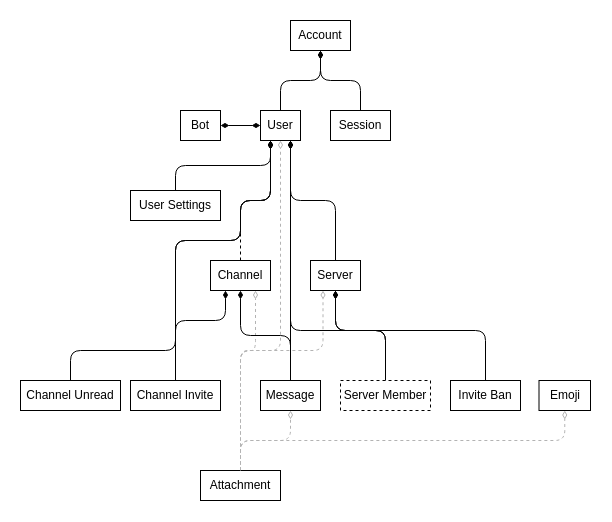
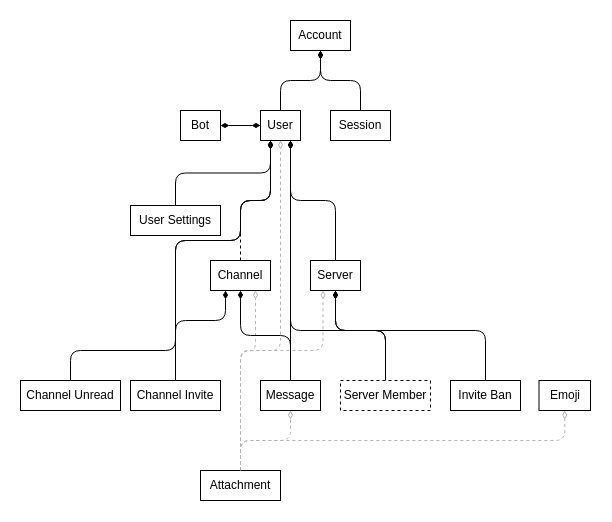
(176, 206) -> (176, 221)
